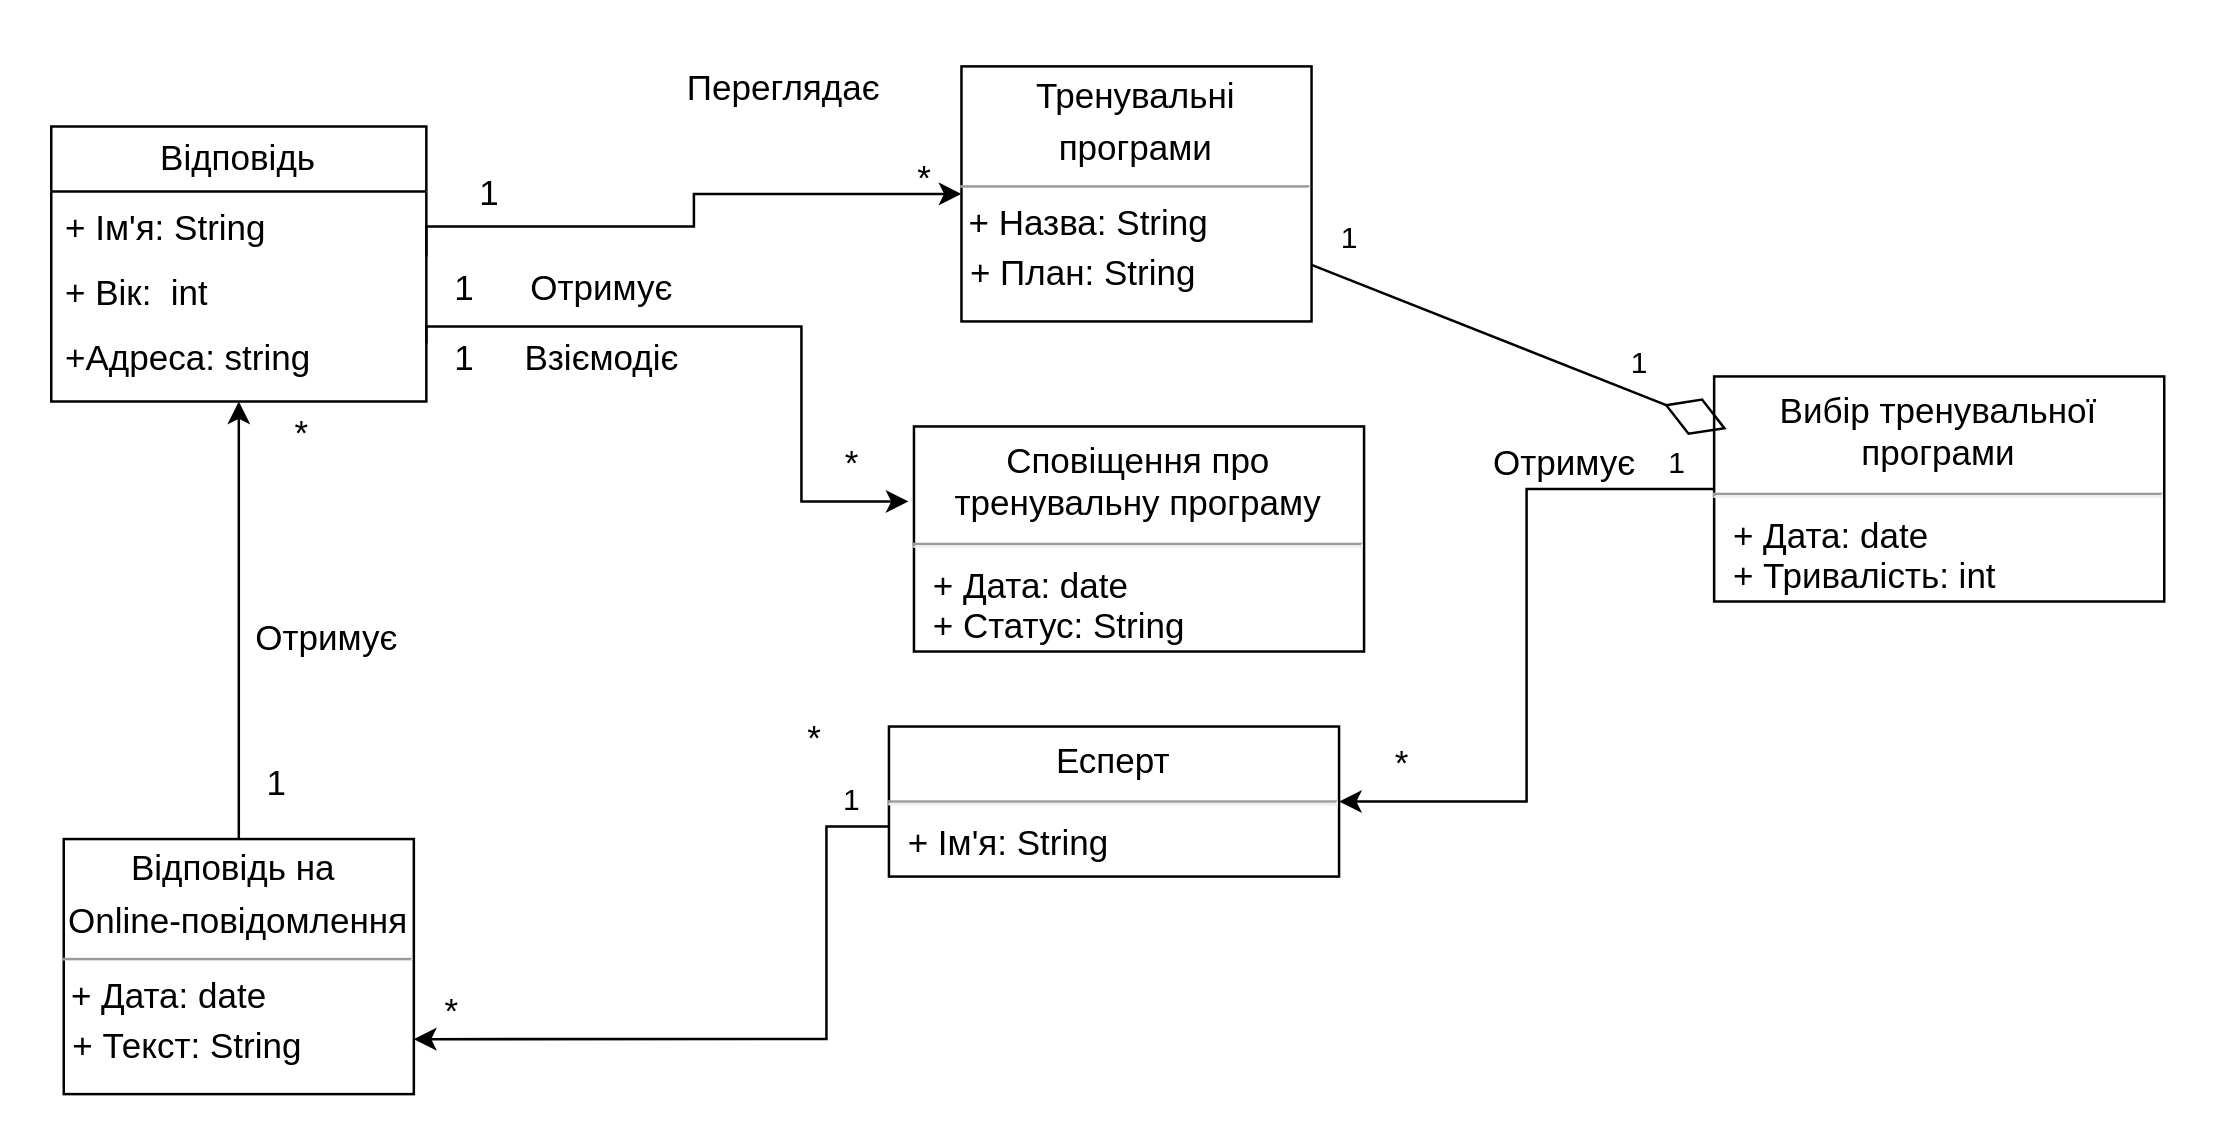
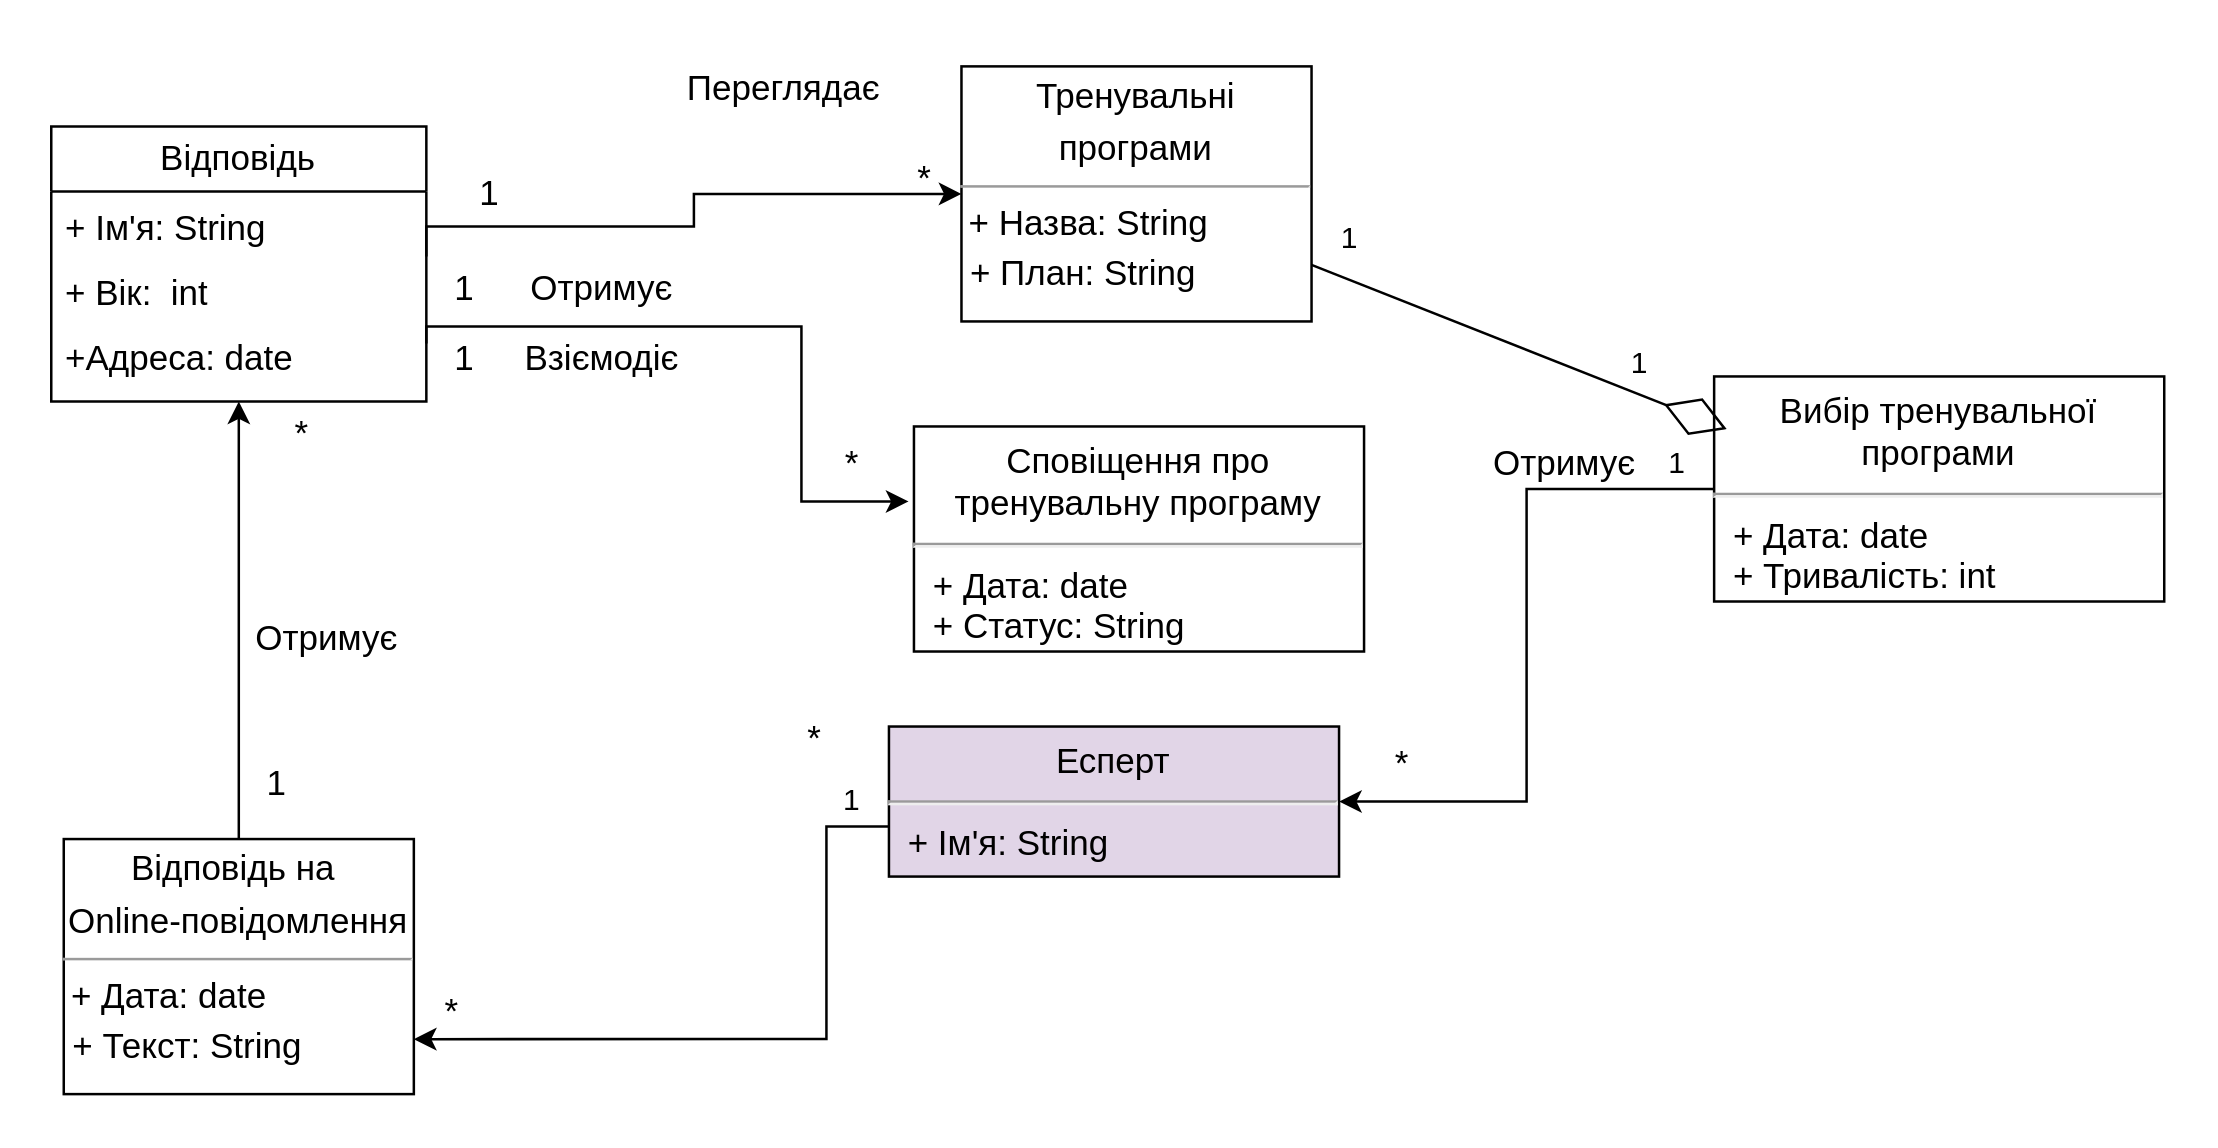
(181, 357) -> (168, 357)
(1114, 801) -> (1114, 801)
